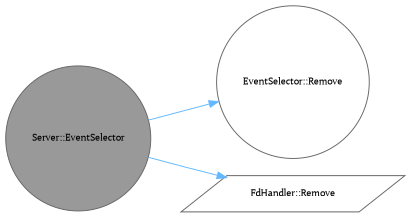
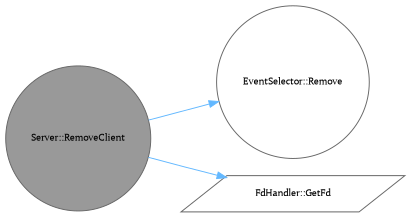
(78, 138) -> (78, 138)
(293, 194) -> (293, 194)
